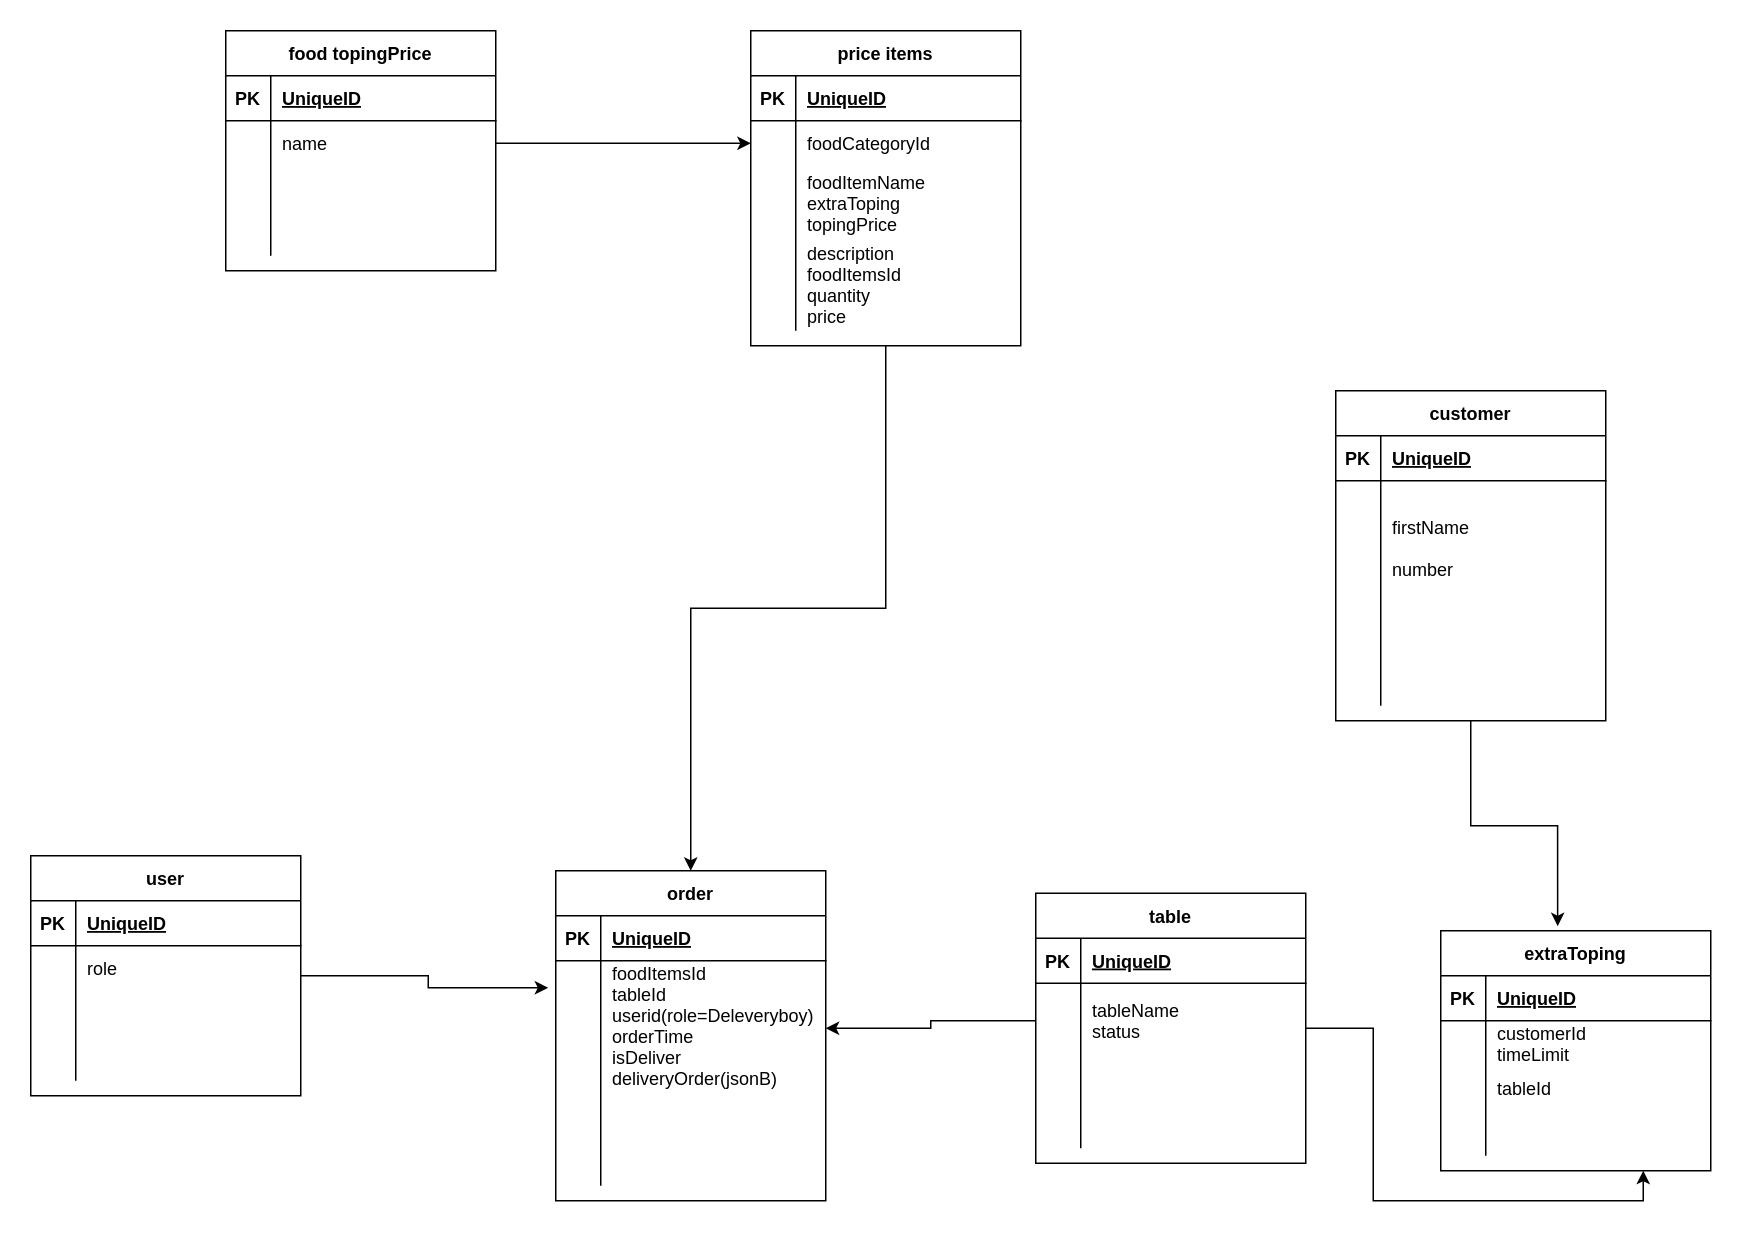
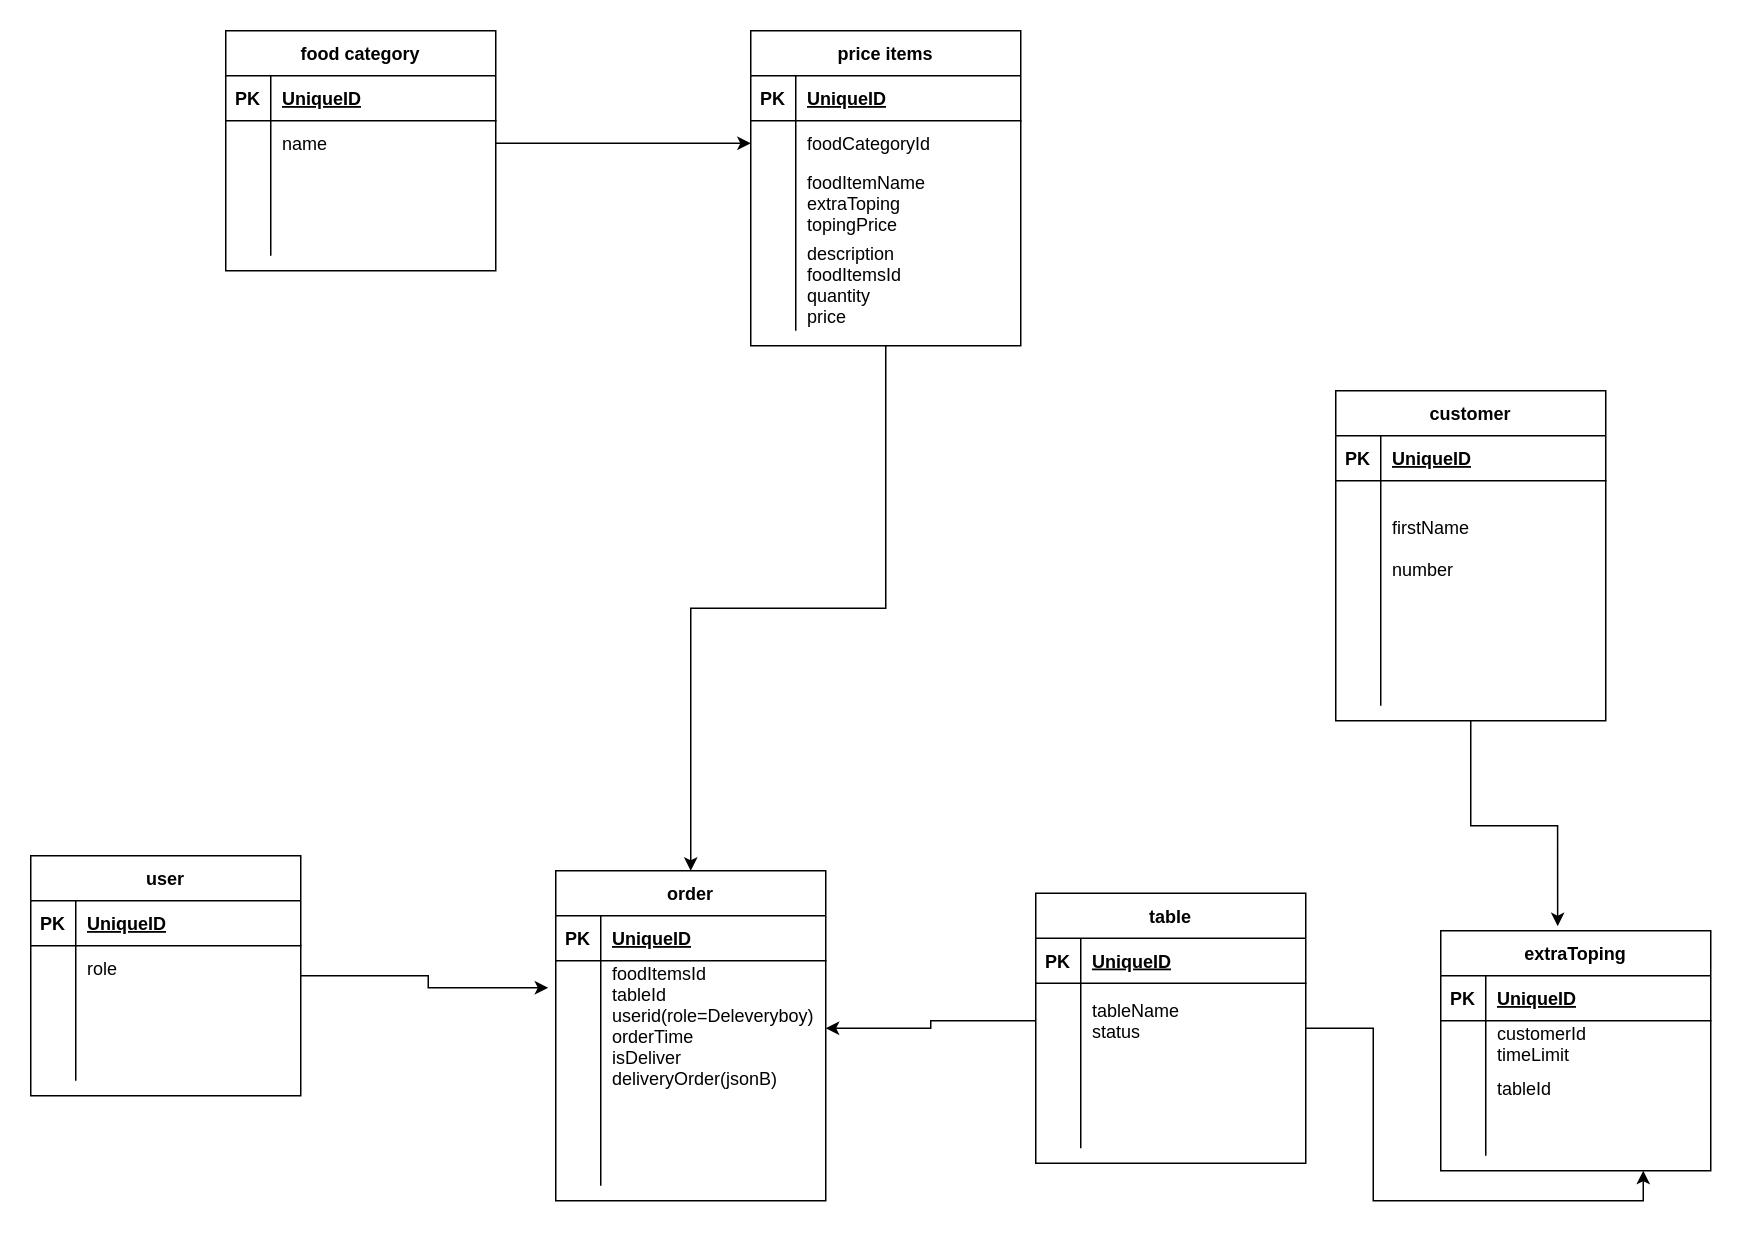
(360, 54) -> (360, 54)
